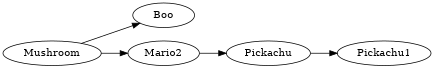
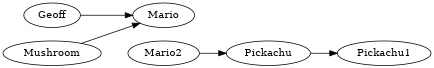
none -> (52, 15)
(164, 15) -> (164, 15)
(111, 53) -> none
